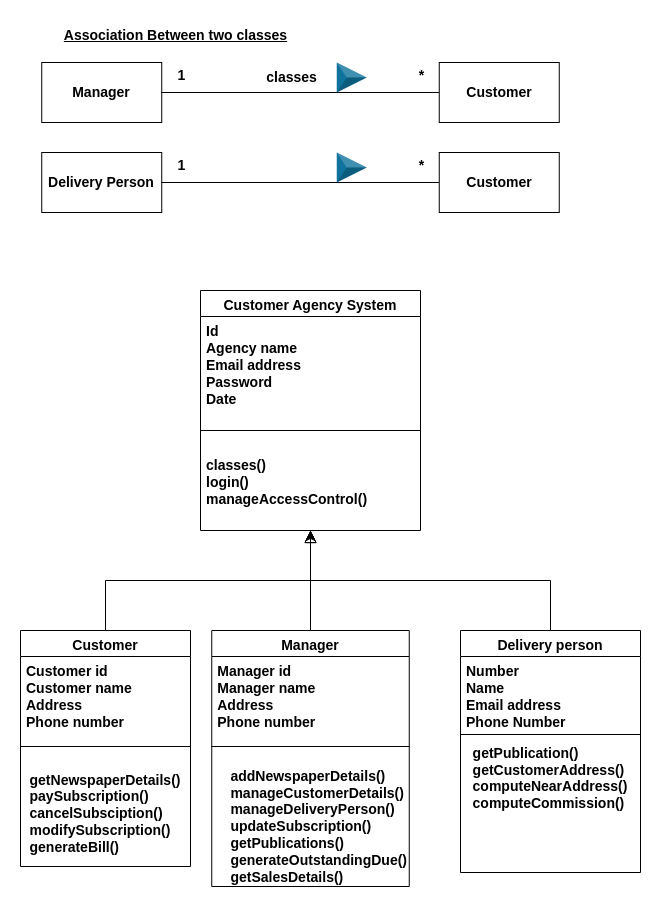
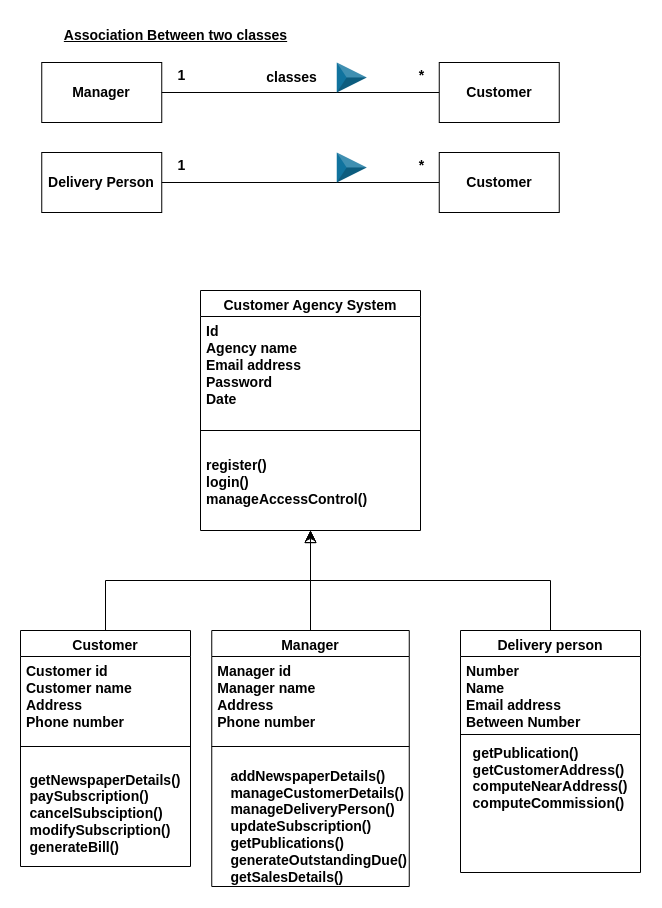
(239, 465) -> (243, 465)
(490, 671) -> (490, 671)
